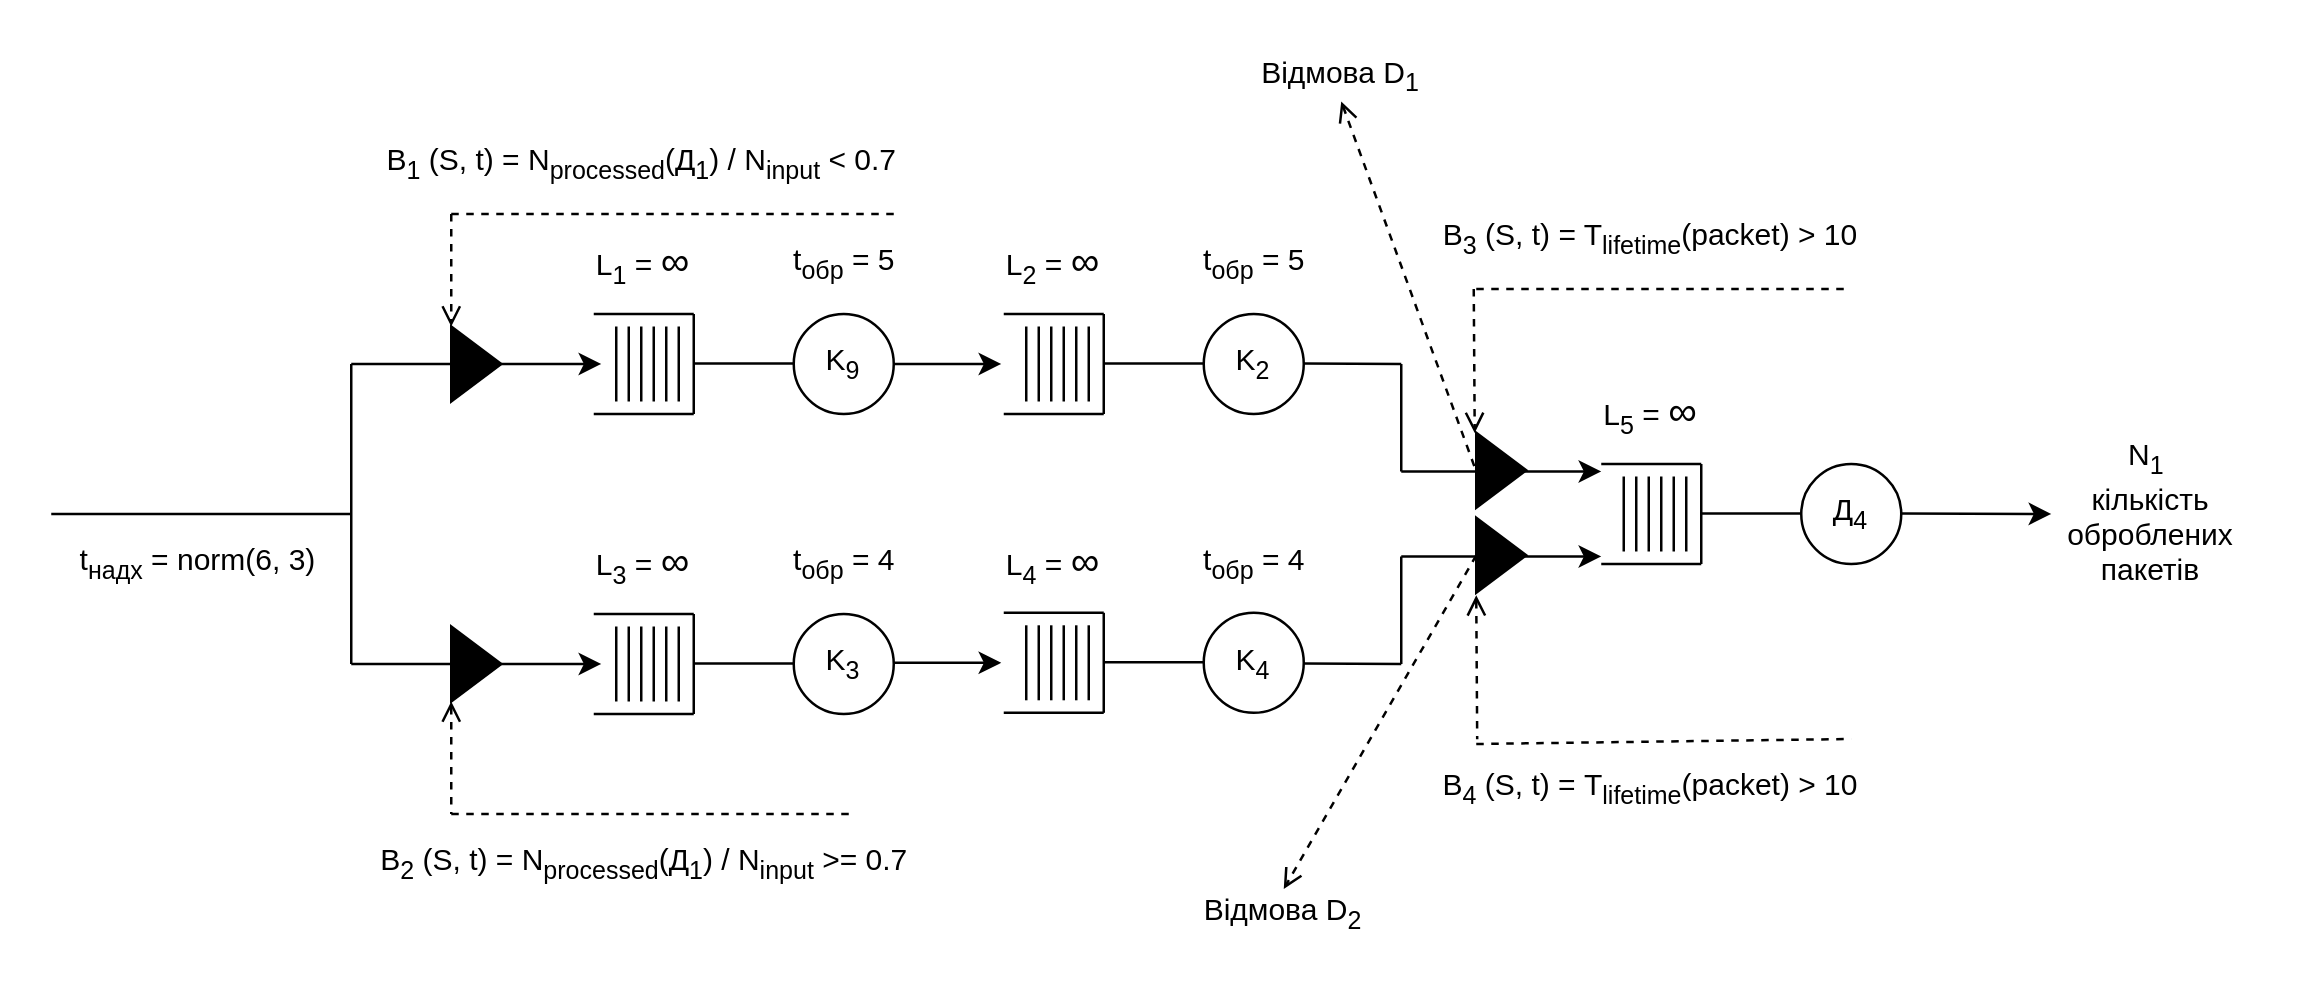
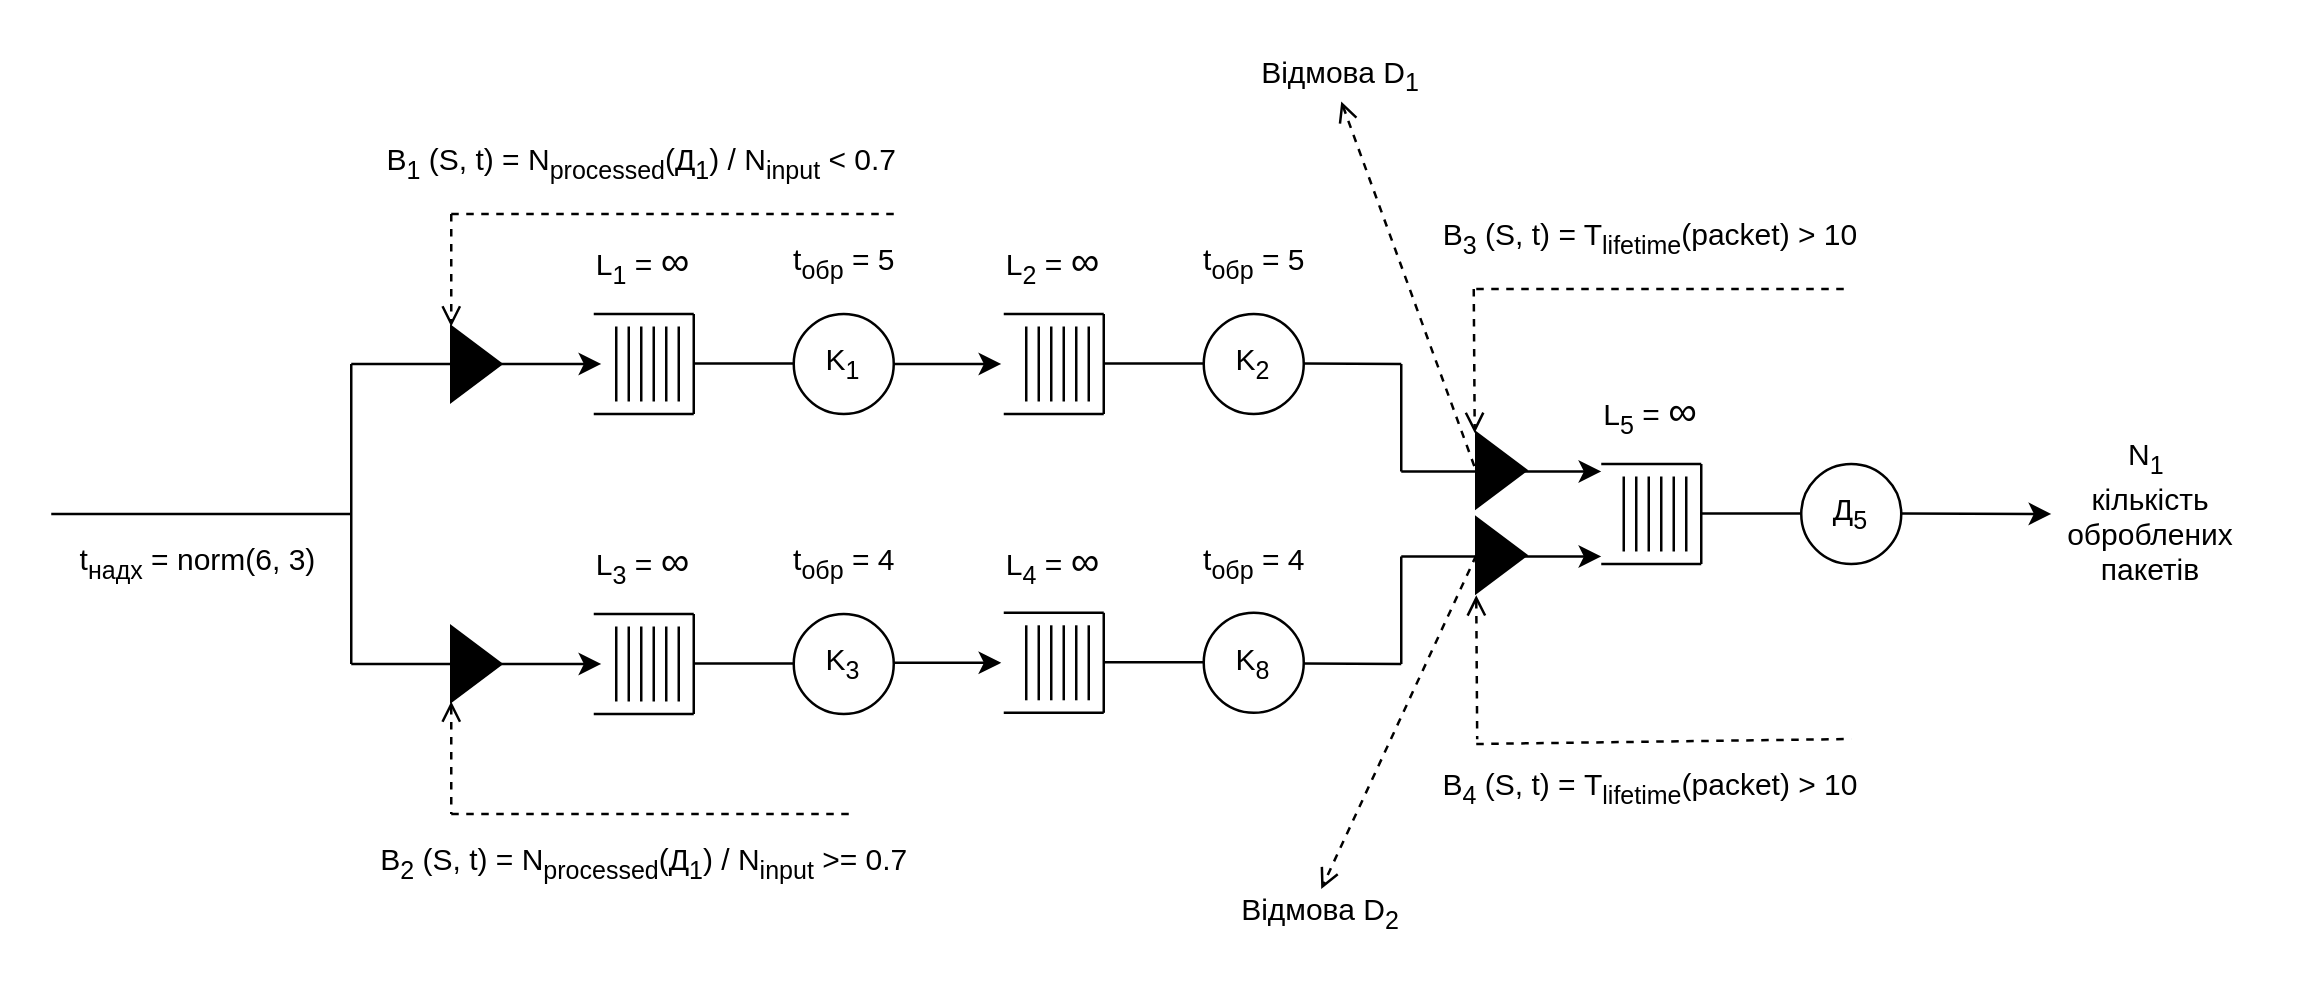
(844, 364) -> (844, 364)
(1851, 514) -> (1851, 514)
(1254, 664) -> (1254, 664)
(1284, 914) -> (1321, 914)
